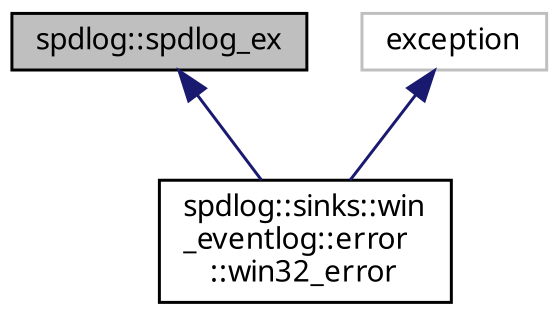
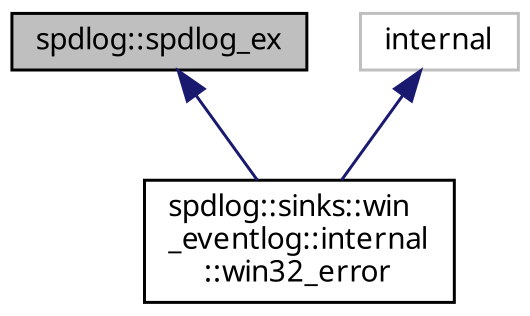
(454, 42) -> (439, 42)
(305, 241) -> (299, 241)
